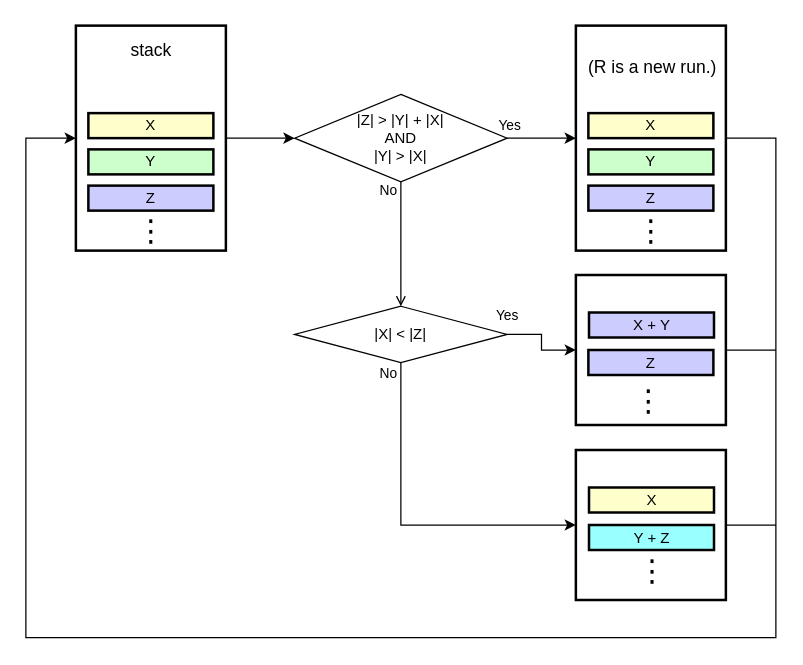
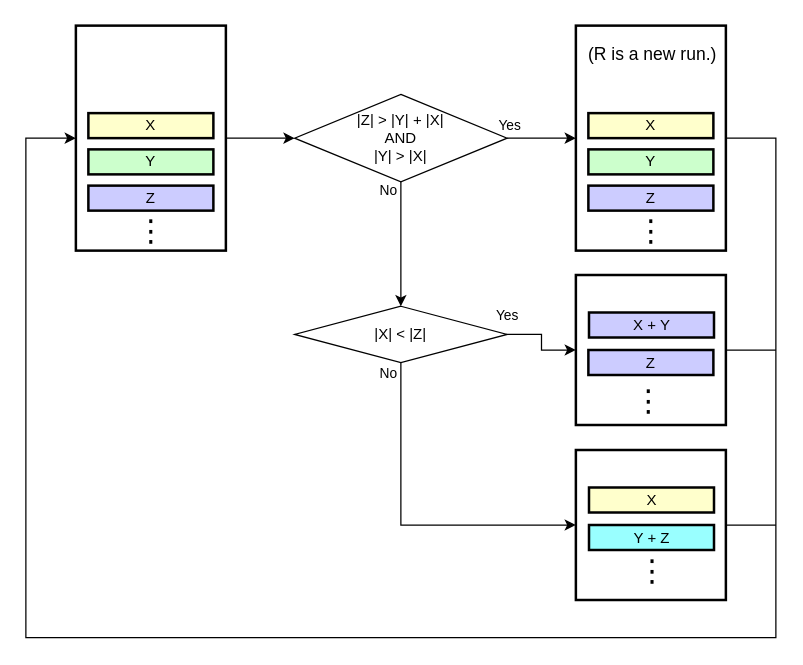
(151, 50) -> none
(651, 67) -> (651, 54)
(401, 298) -> (401, 296)
